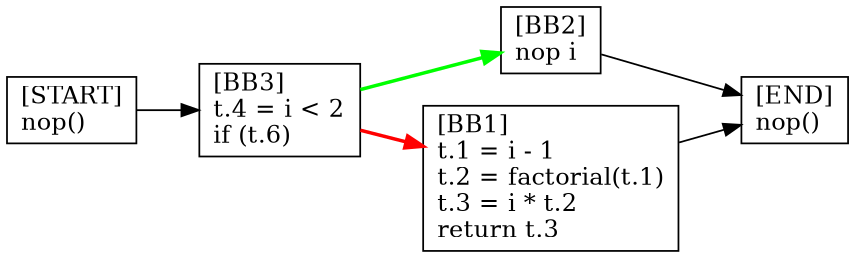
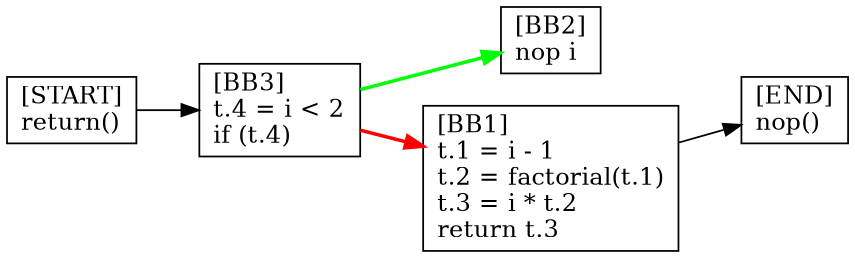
(662, 72) -> none
(72, 110) -> (72, 110)
(280, 110) -> (280, 110)
